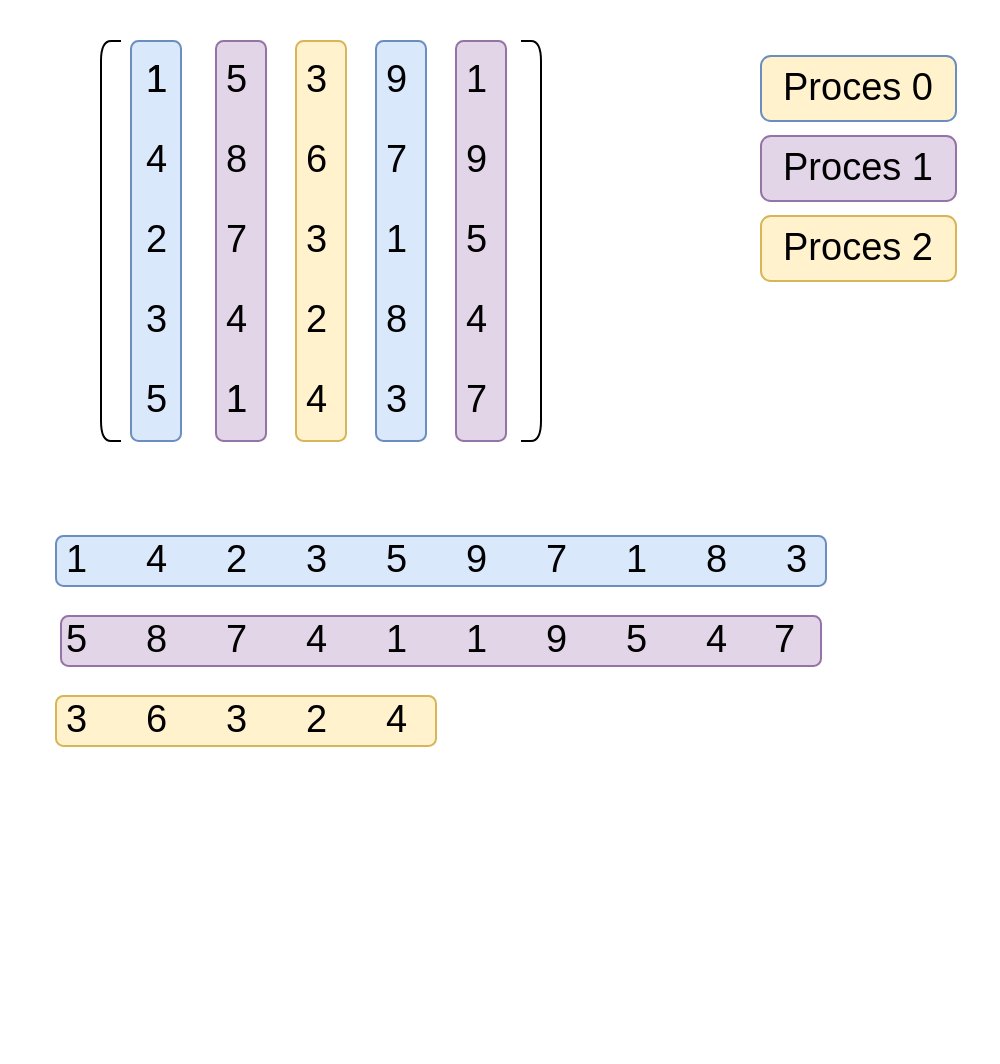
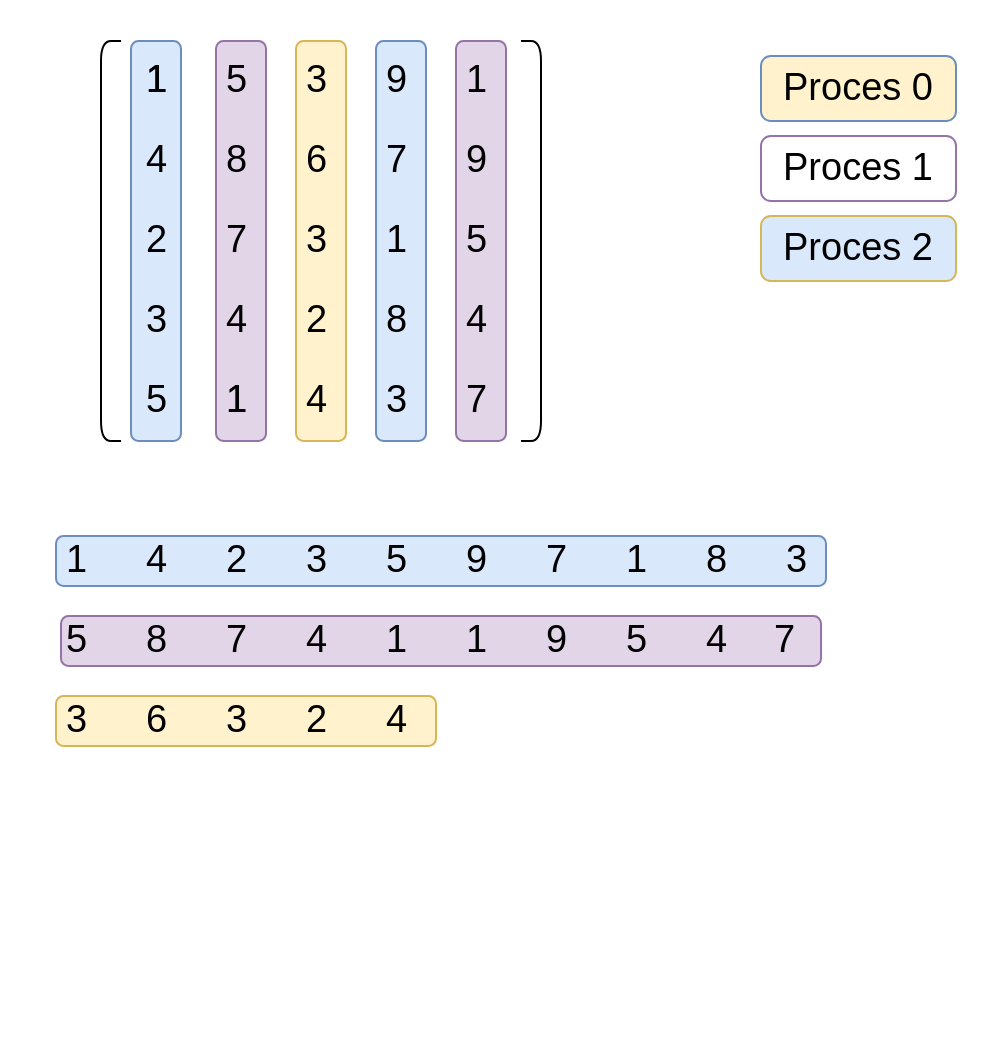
(859, 169) -> (859, 169)
(859, 249) -> (859, 249)
